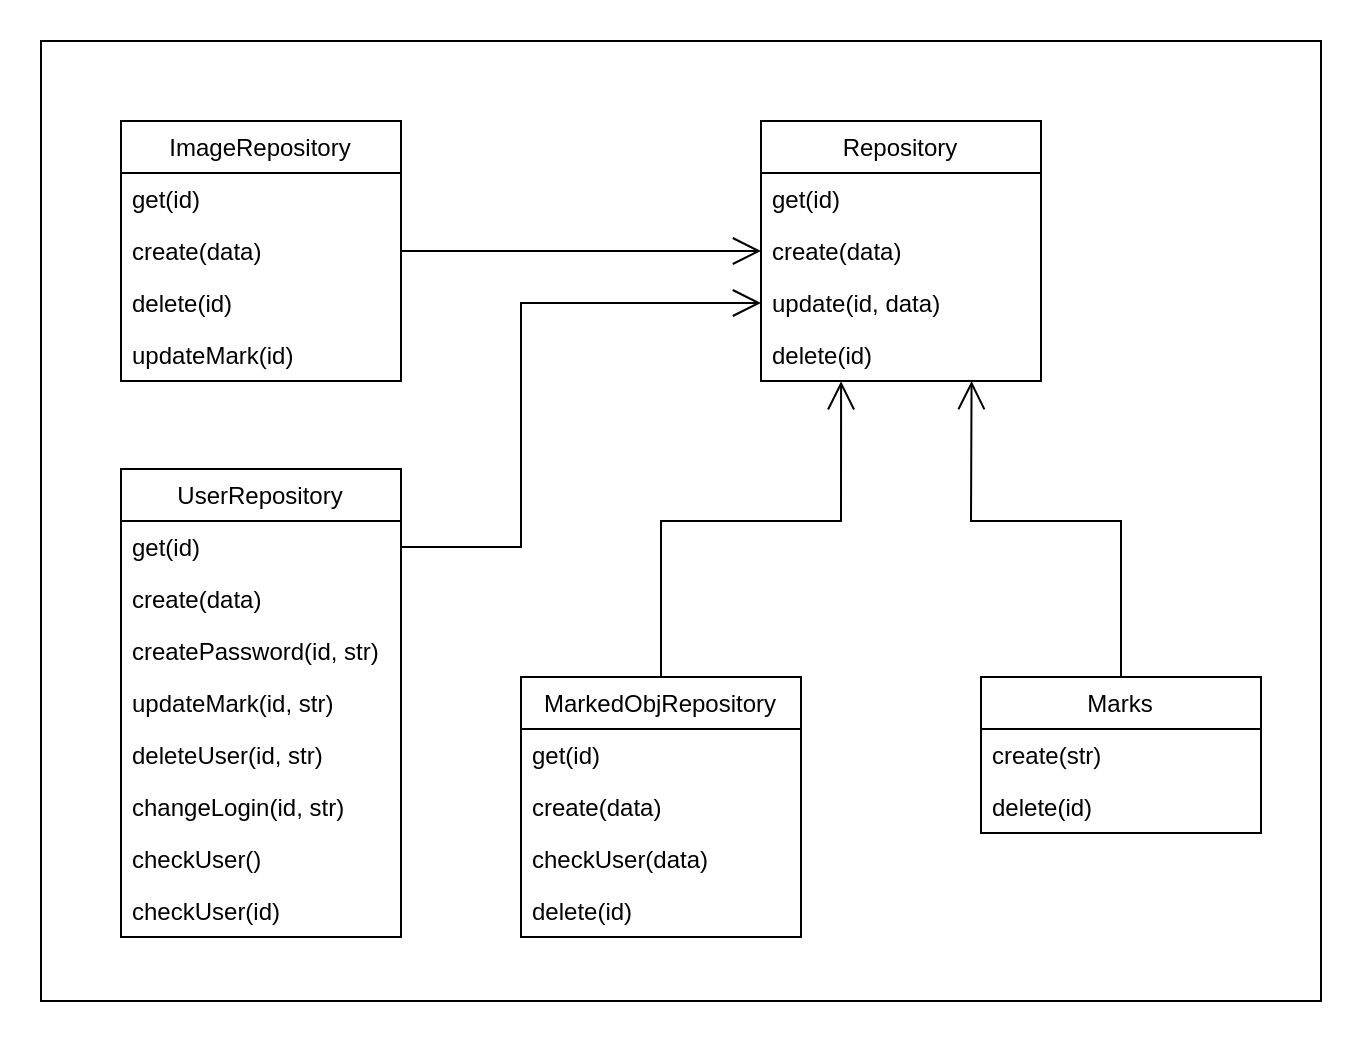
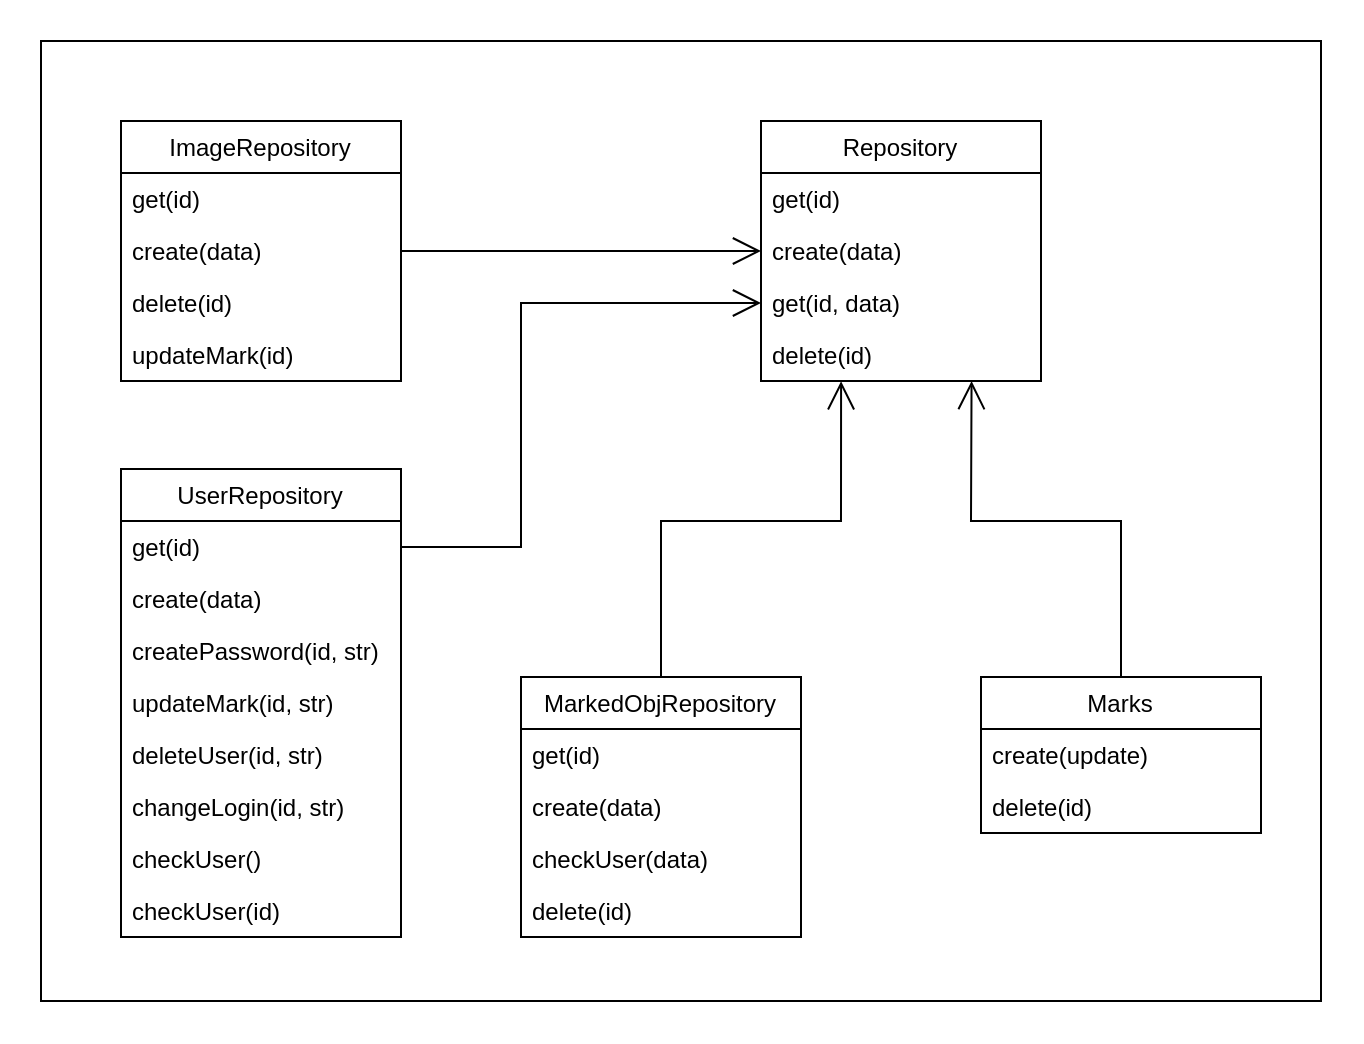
(870, 304) -> (850, 304)
(1066, 756) -> (1086, 756)
